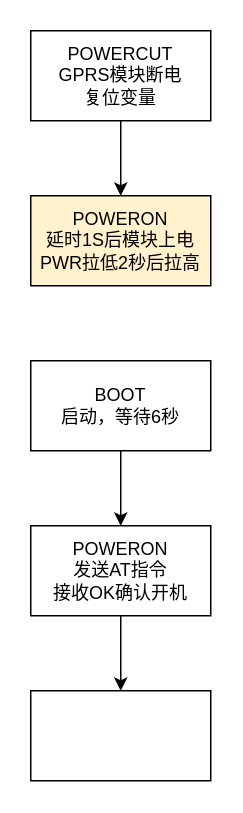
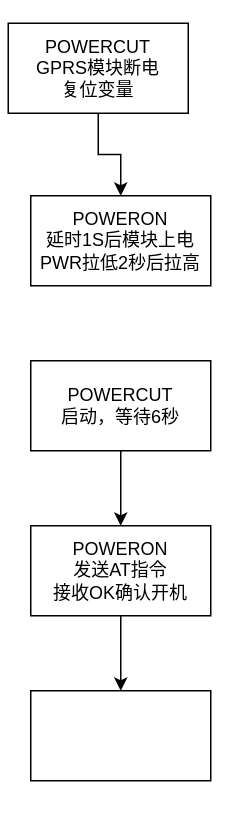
(121, 76) -> (98, 68)
(121, 241) -> (121, 241)
(121, 406) -> (121, 406)
